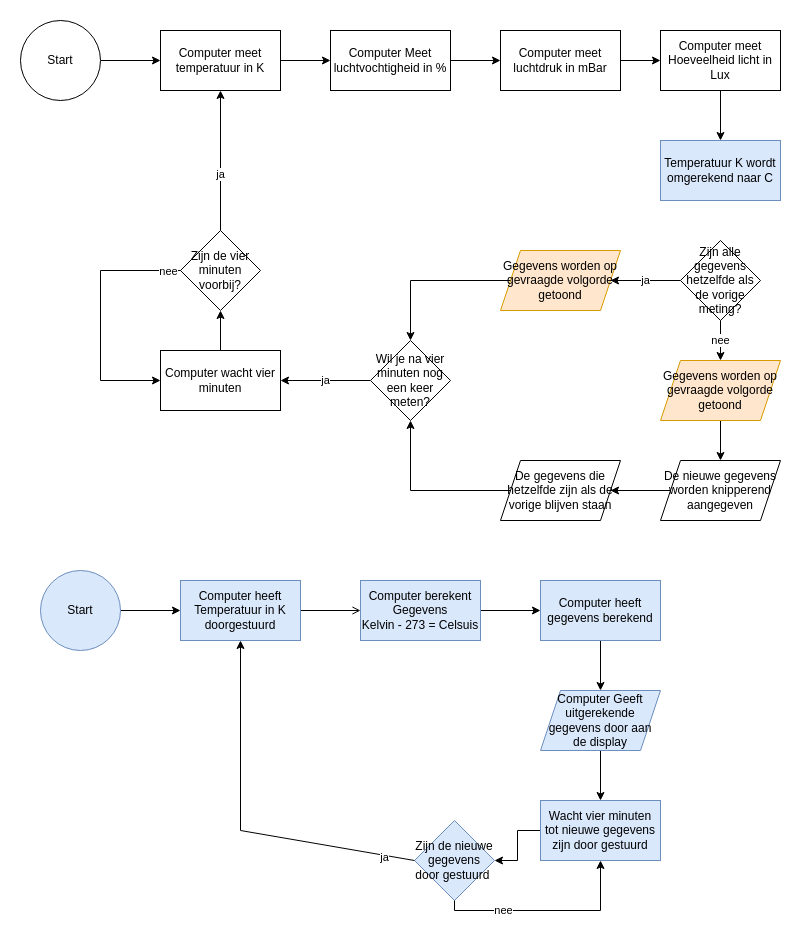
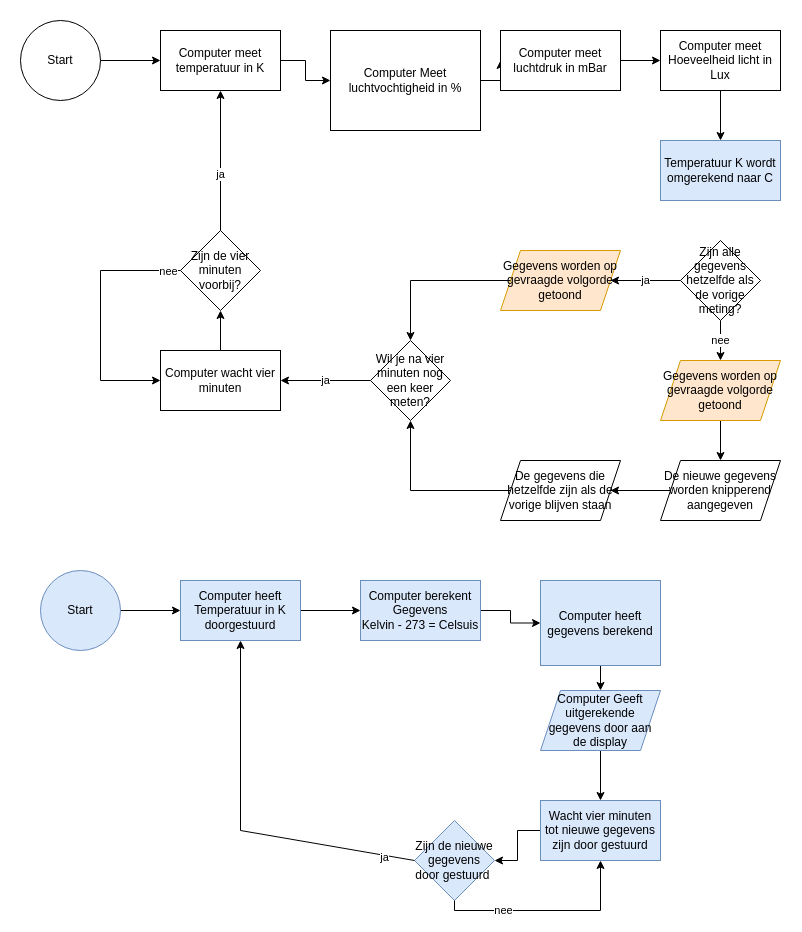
(391, 61) -> (406, 81)
(354, 611) -> (352, 611)
(601, 611) -> (601, 623)
